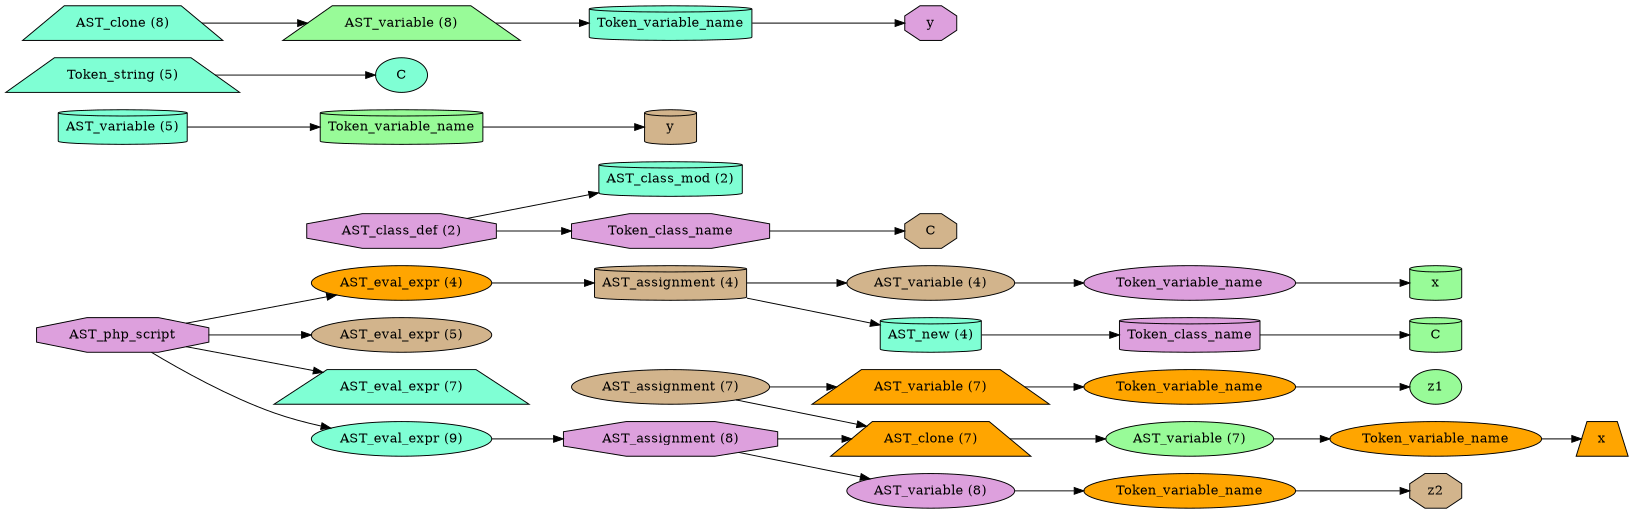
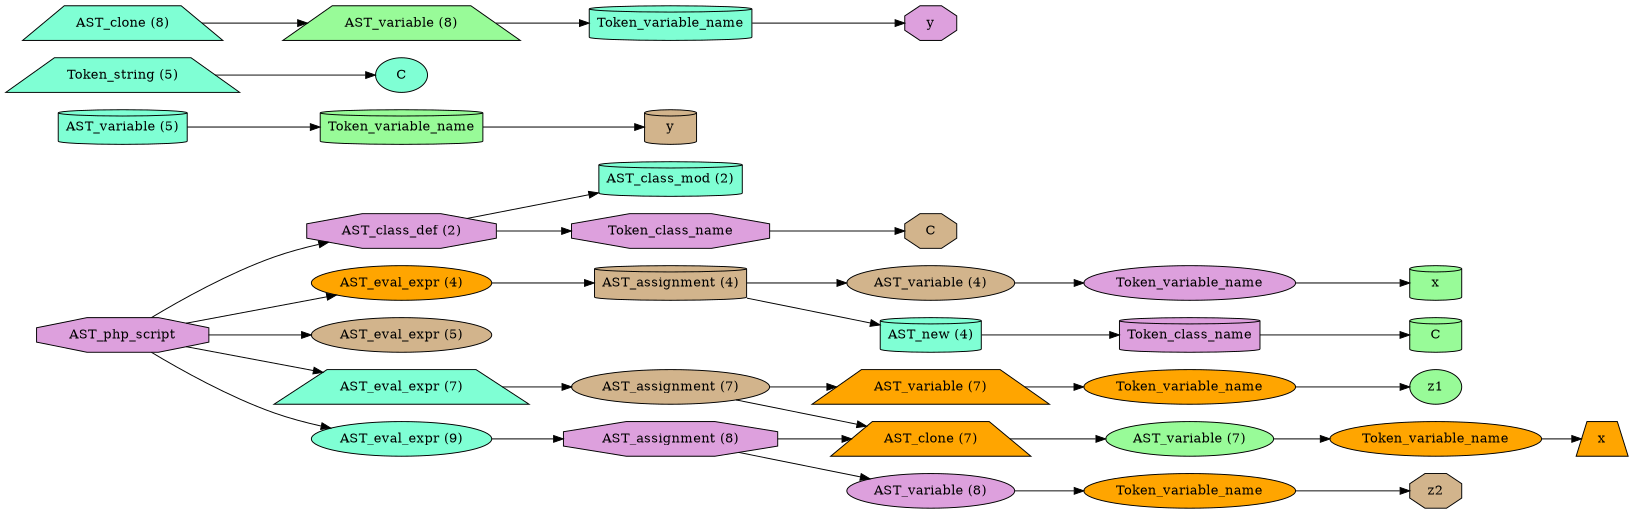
none -> (232, 274)
none -> (532, 387)
